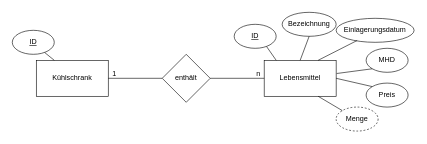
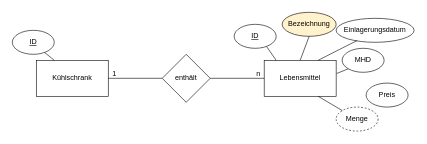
(309, 24) -> (309, 24)
(387, 60) -> (363, 60)
(354, 82) -> none
